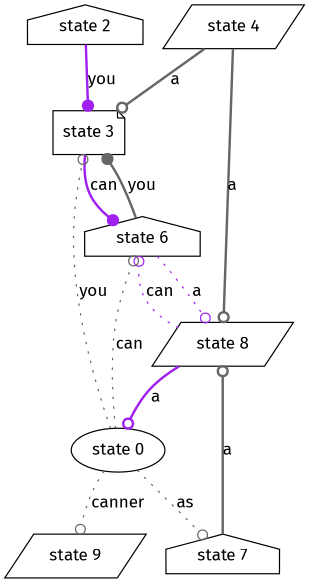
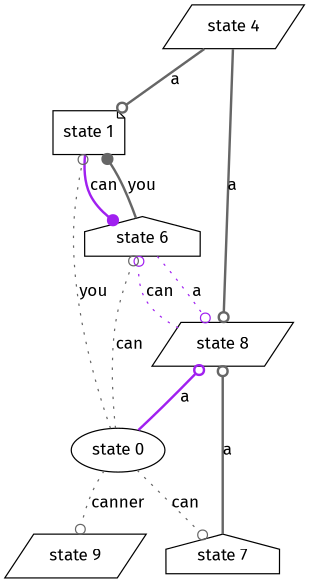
(85, 27) -> none
(89, 133) -> (89, 133)
(150, 389) -> (167, 402)
(186, 503) -> (186, 503)
